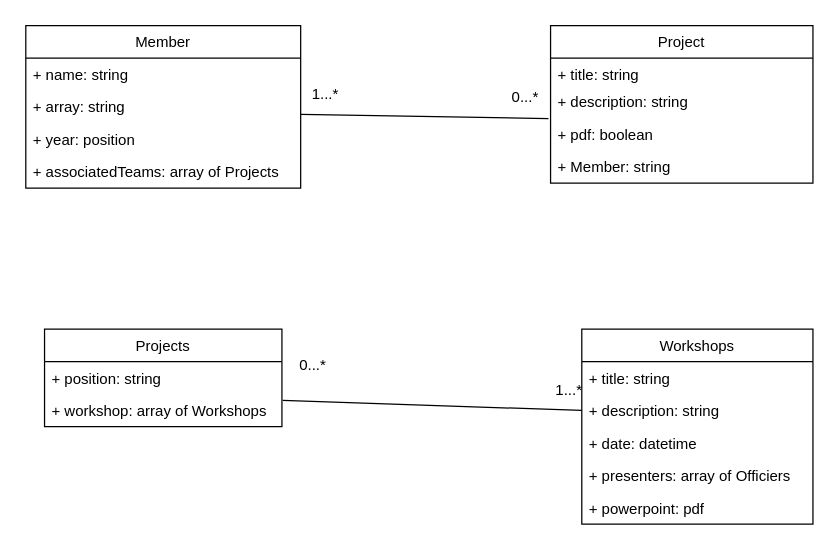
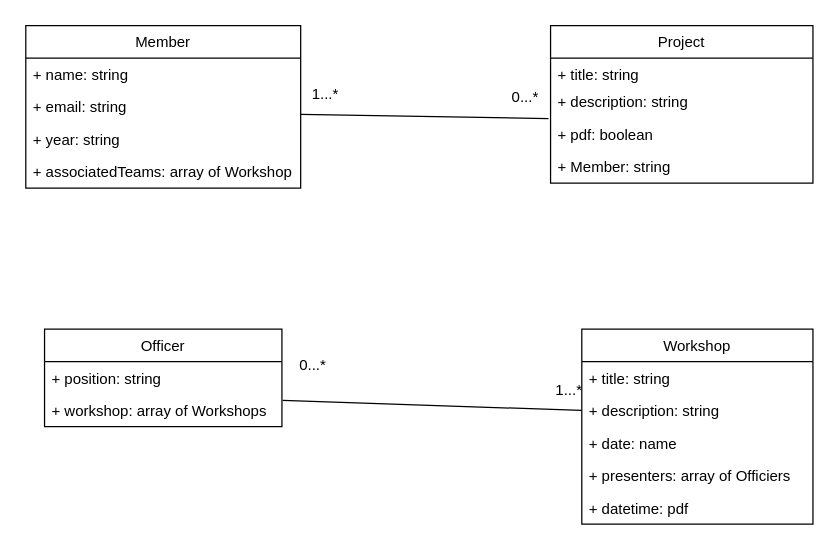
(88, 108) -> (84, 108)
(90, 140) -> (84, 140)
(172, 173) -> (172, 173)
(163, 346) -> (163, 346)
(697, 346) -> (697, 346)
(648, 444) -> (633, 444)
(652, 509) -> (644, 509)
